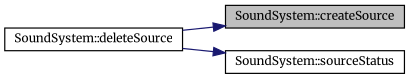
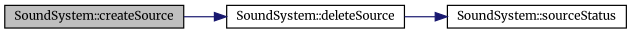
(198, 29) -> (199, 17)
